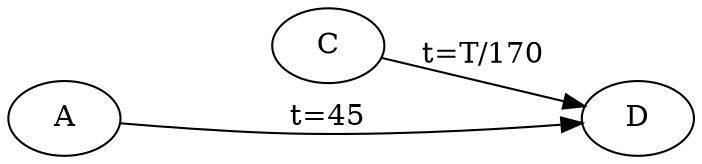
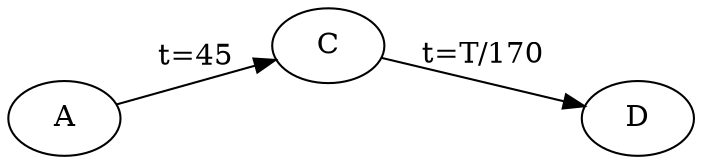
(341, 134) -> (186, 85)
